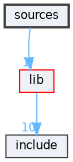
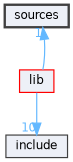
(29, 43) -> (45, 55)
